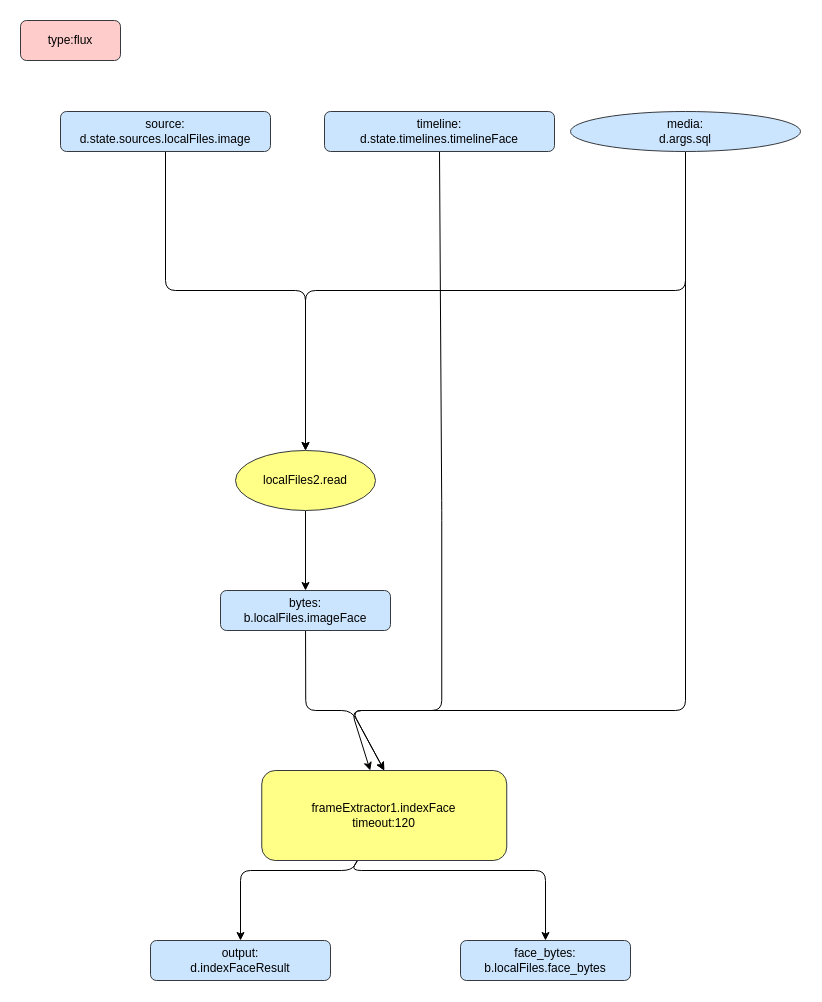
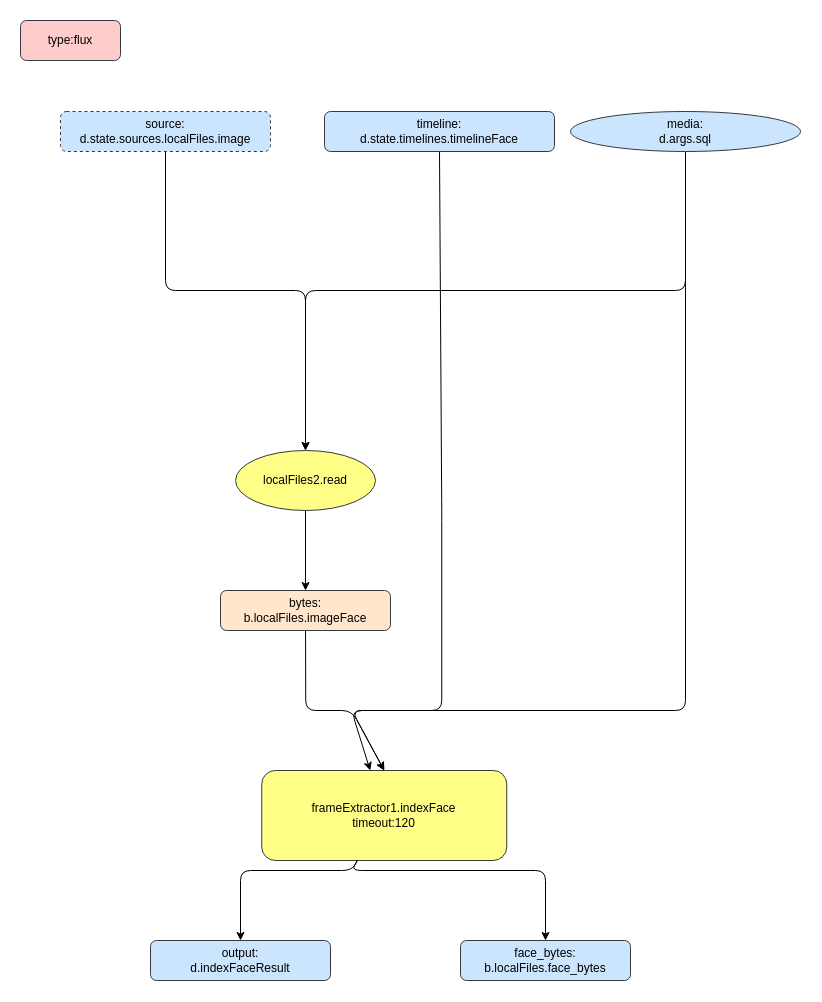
(166, 132) -> (166, 132)
(306, 611) -> (306, 611)
